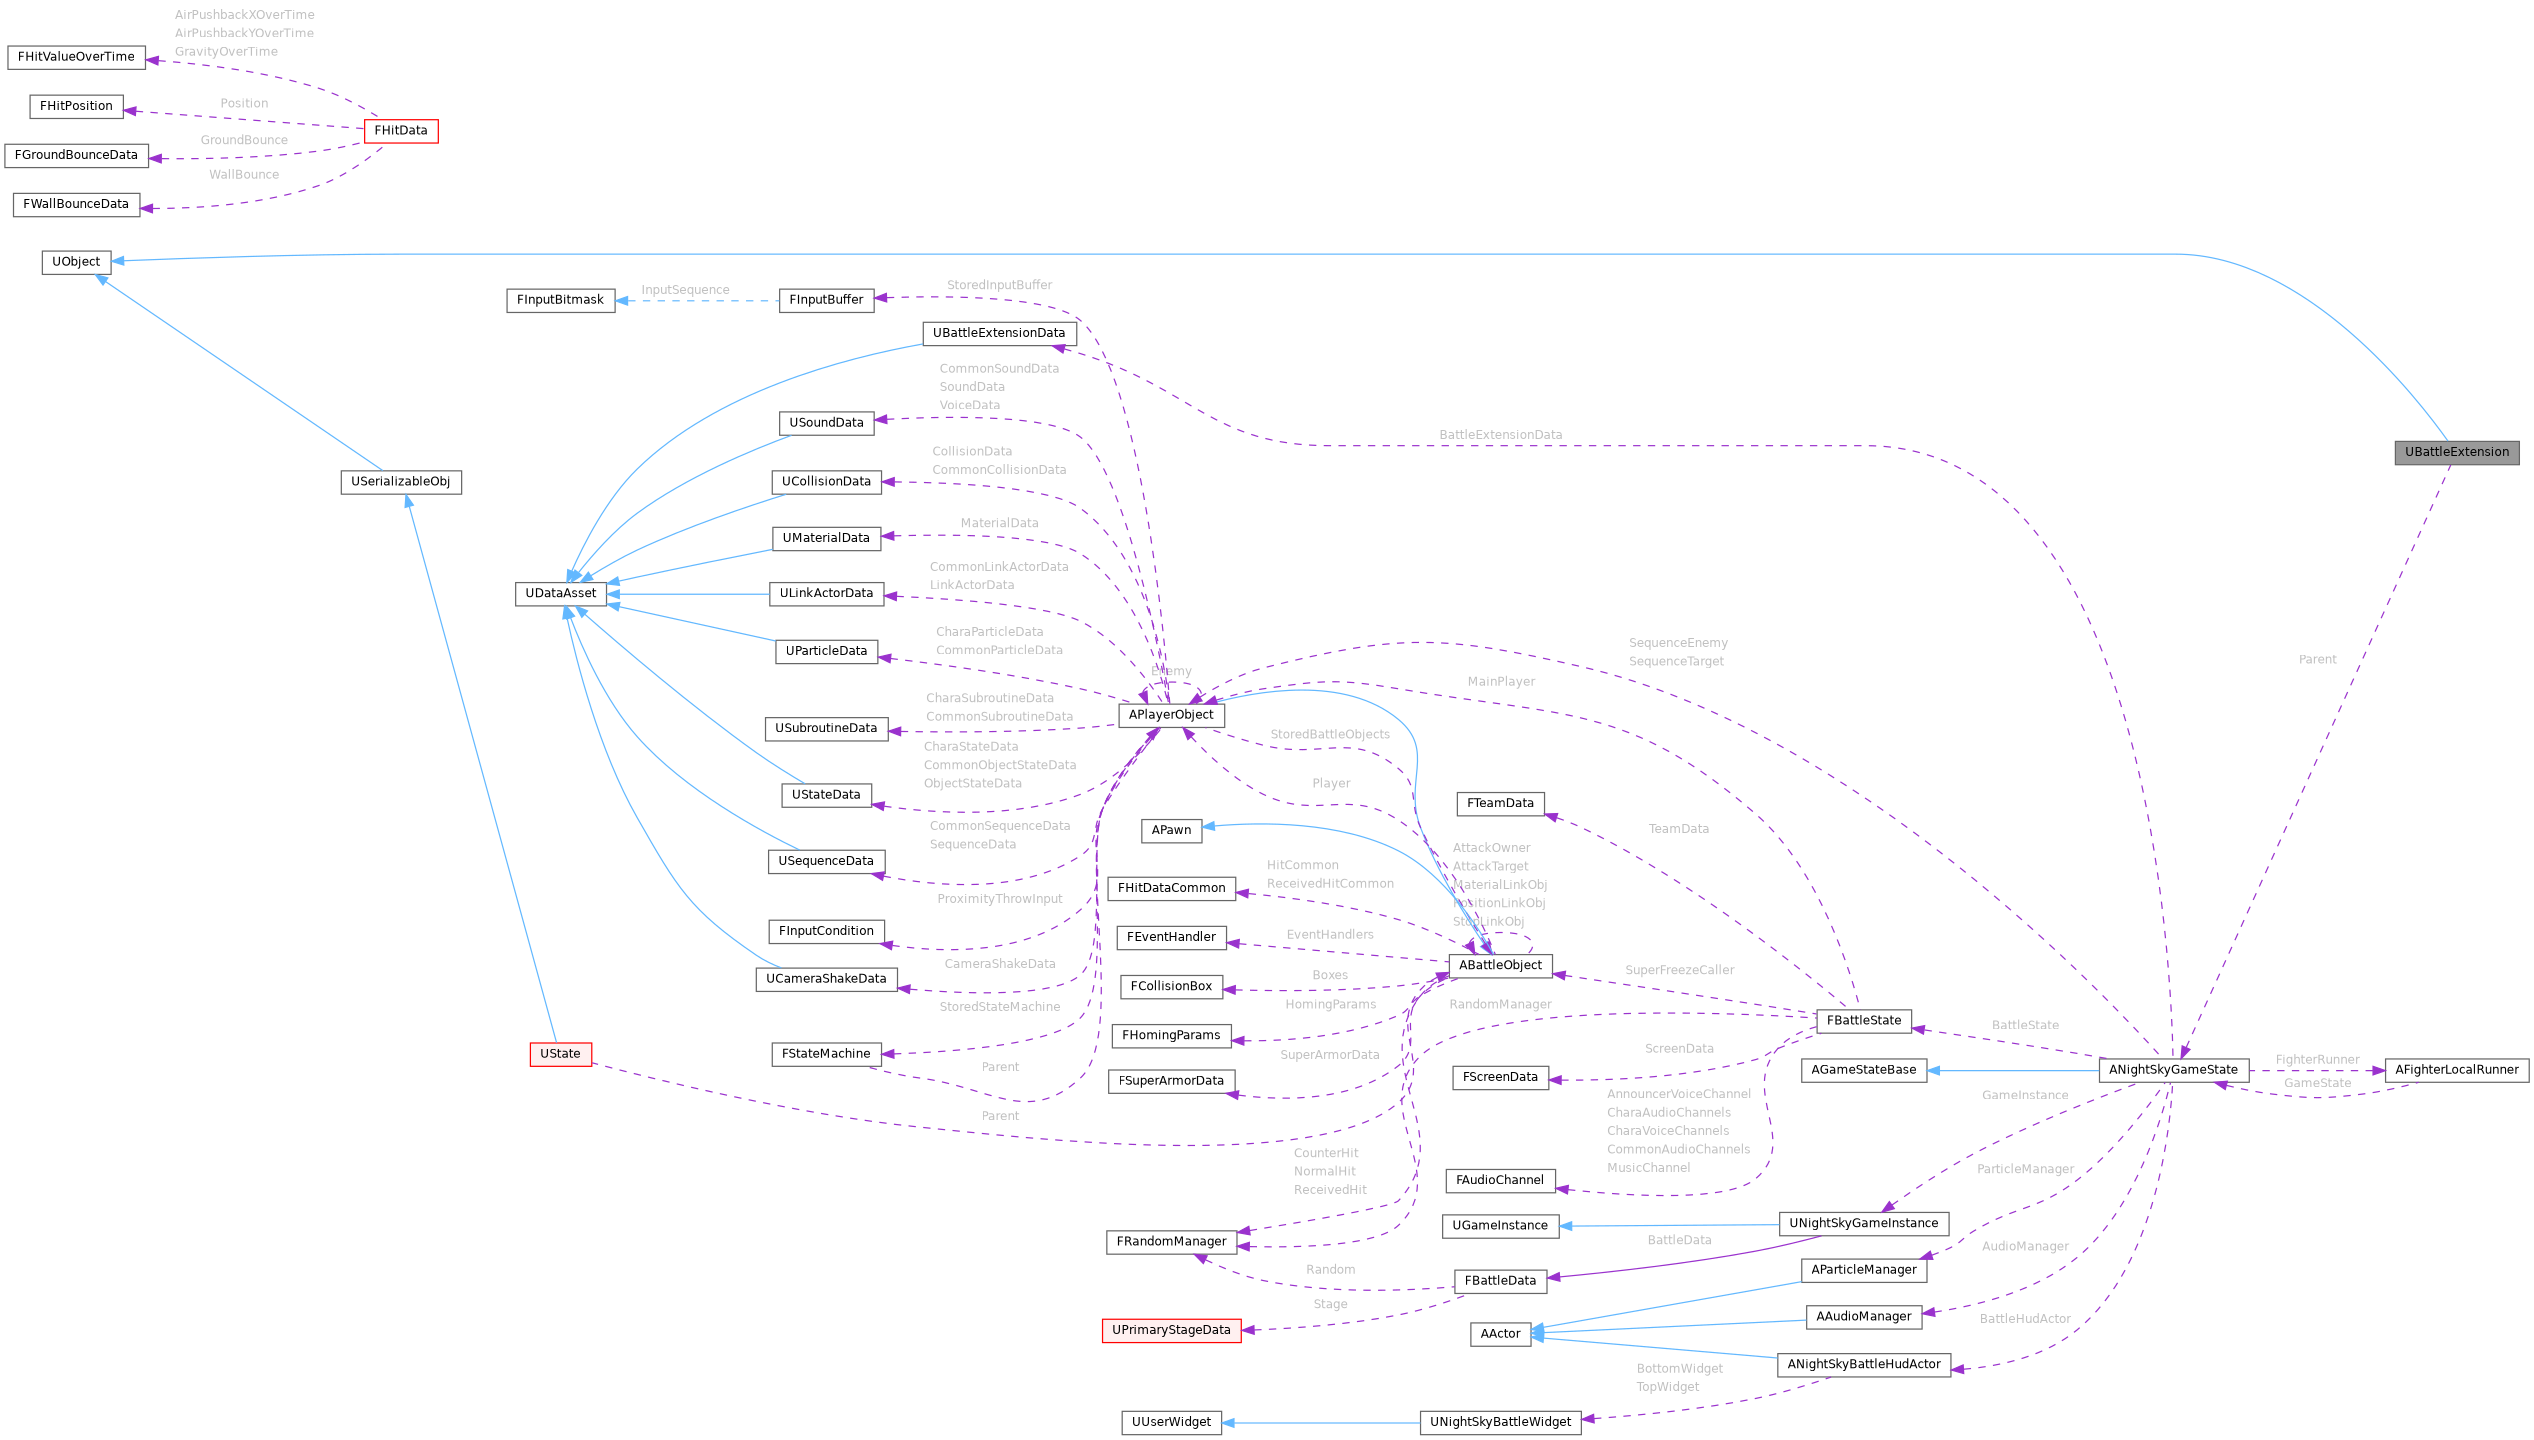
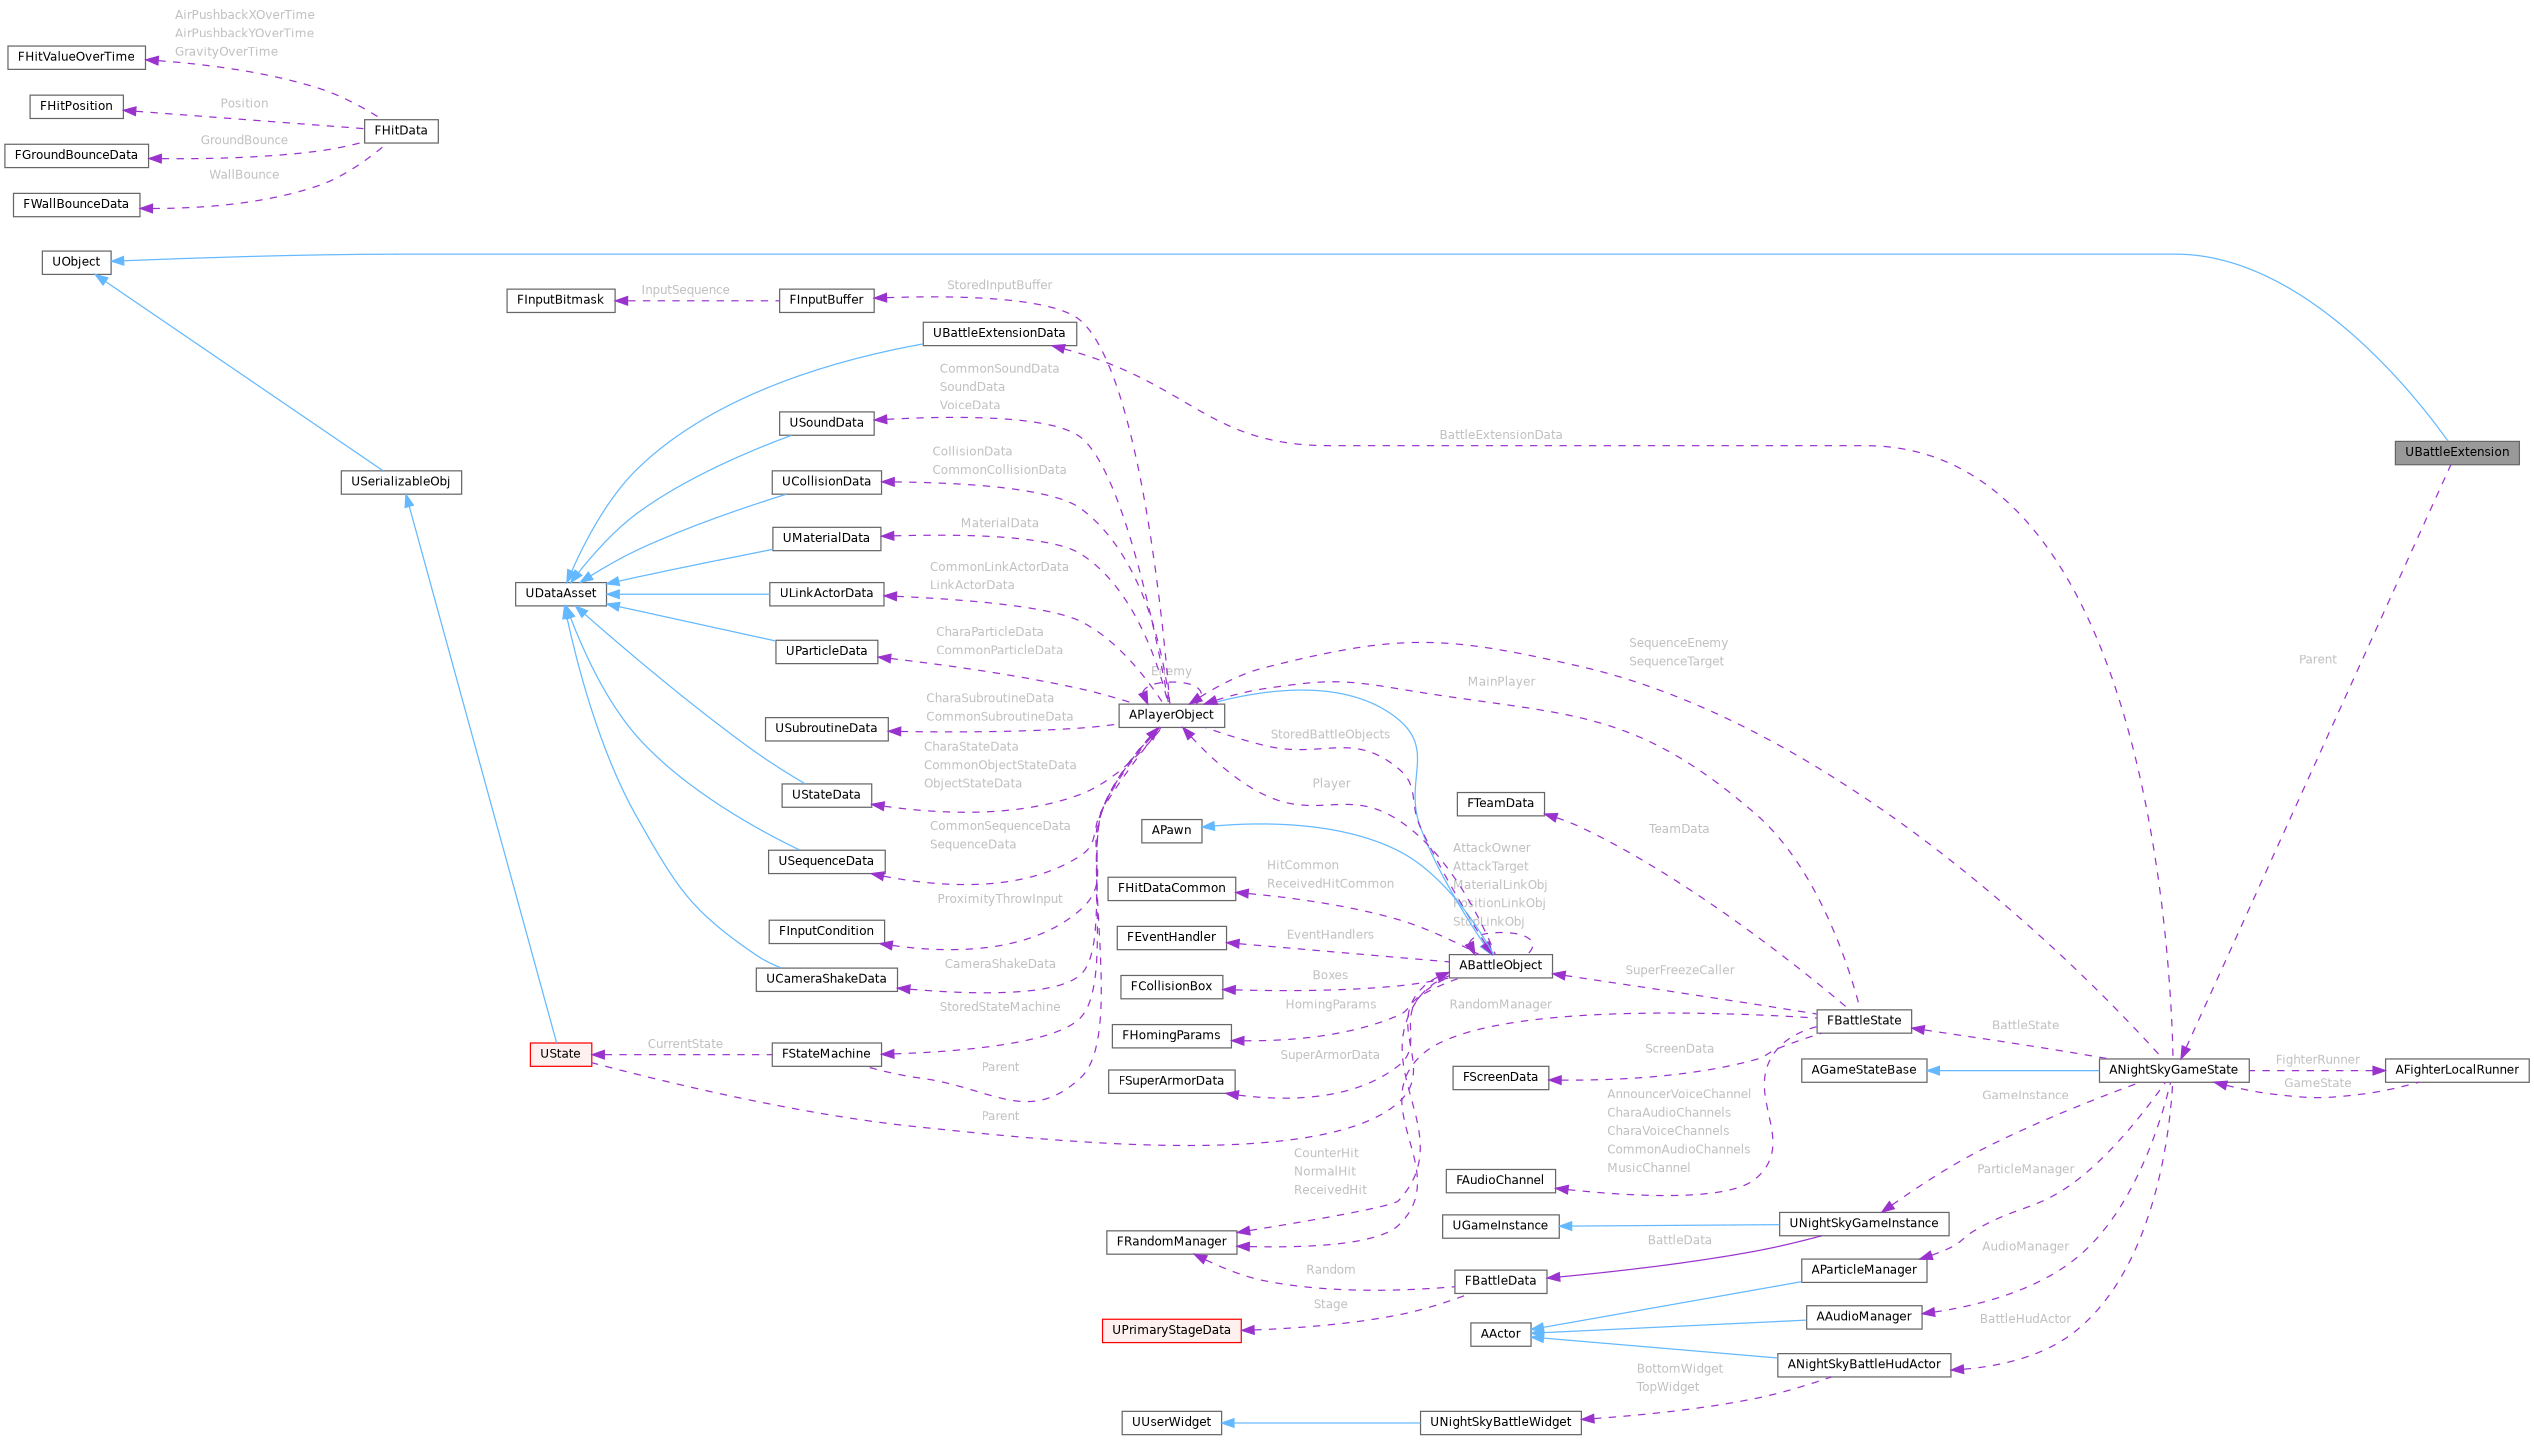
(401, 131) -> (401, 131)
(704, 301) -> (704, 301)
none -> (688, 1055)
